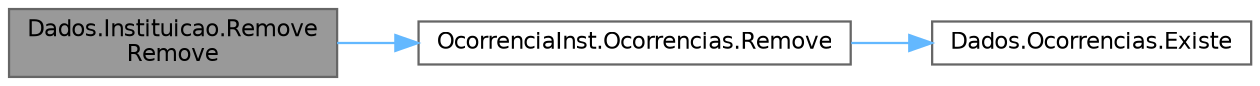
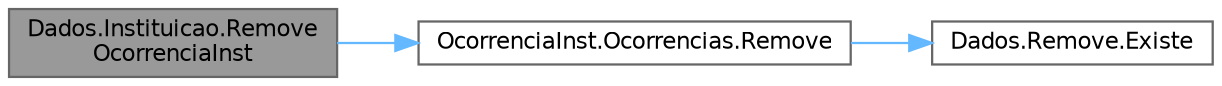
(173, 43) -> (173, 43)
(1092, 43) -> (1072, 43)
